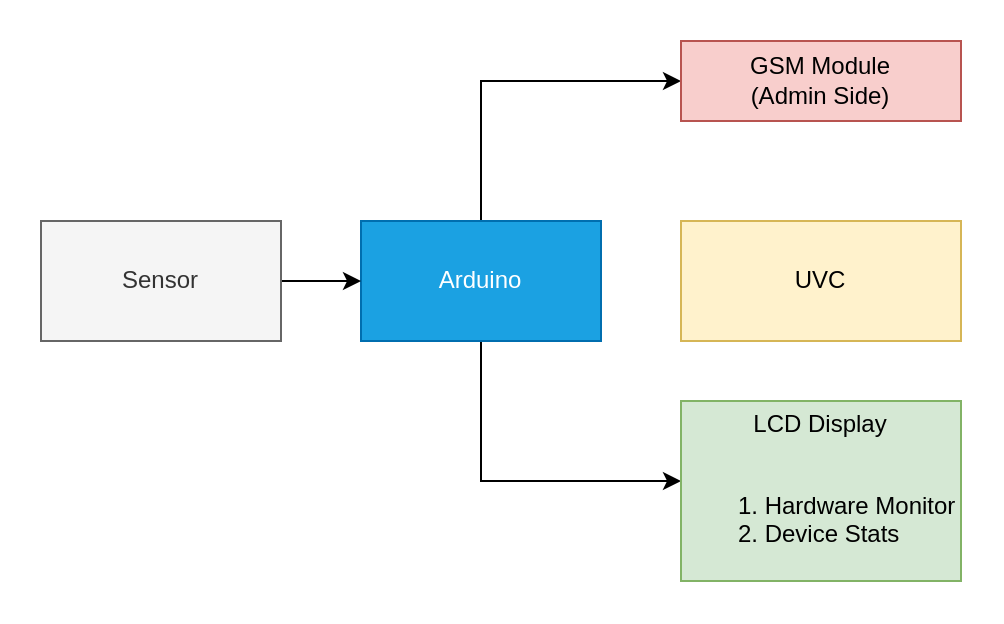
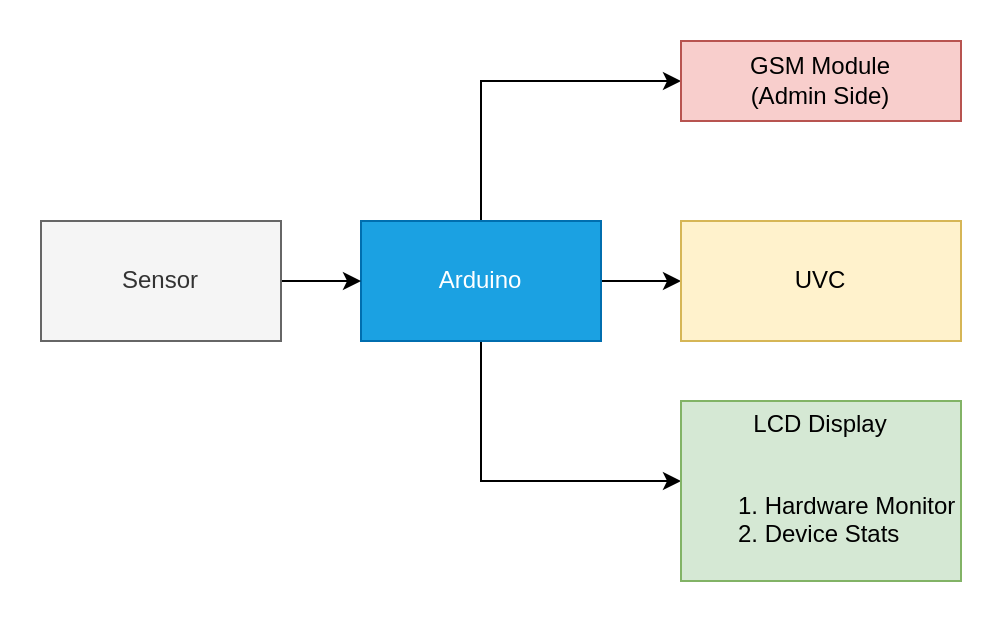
none -> (634, 281)
